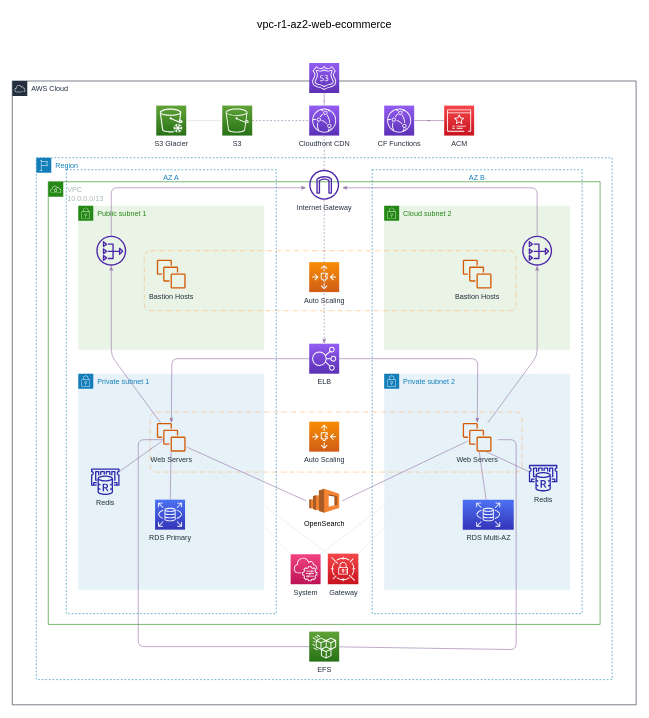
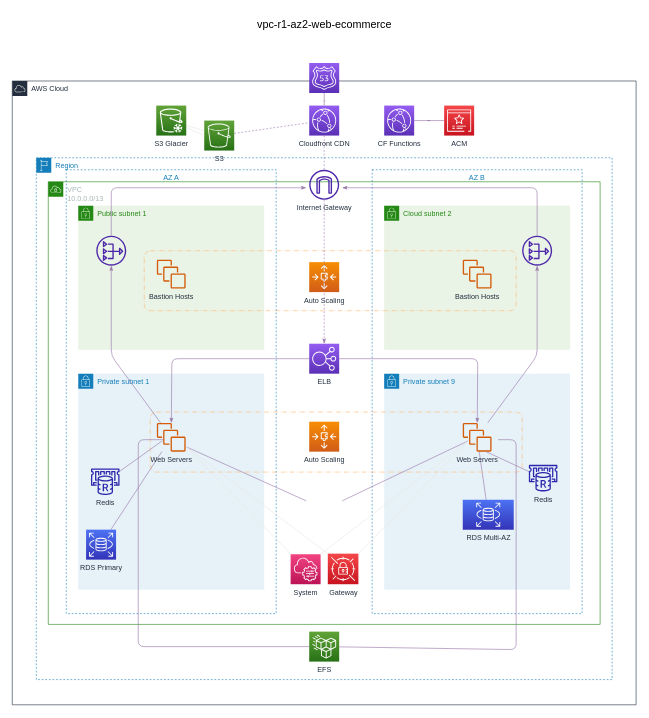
(237, 120) -> (219, 135)
(433, 382) -> (433, 382)
(324, 501) -> none
(170, 515) -> (101, 545)
